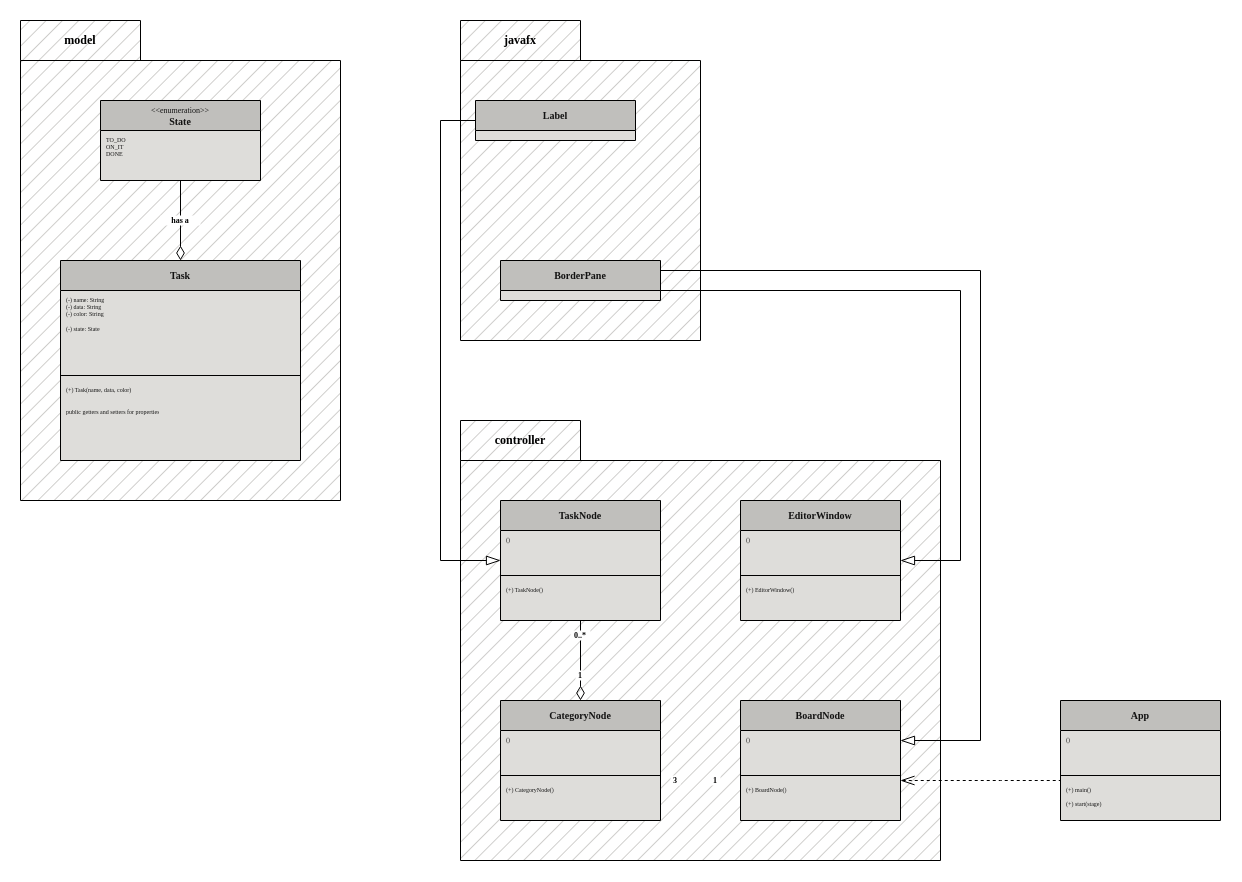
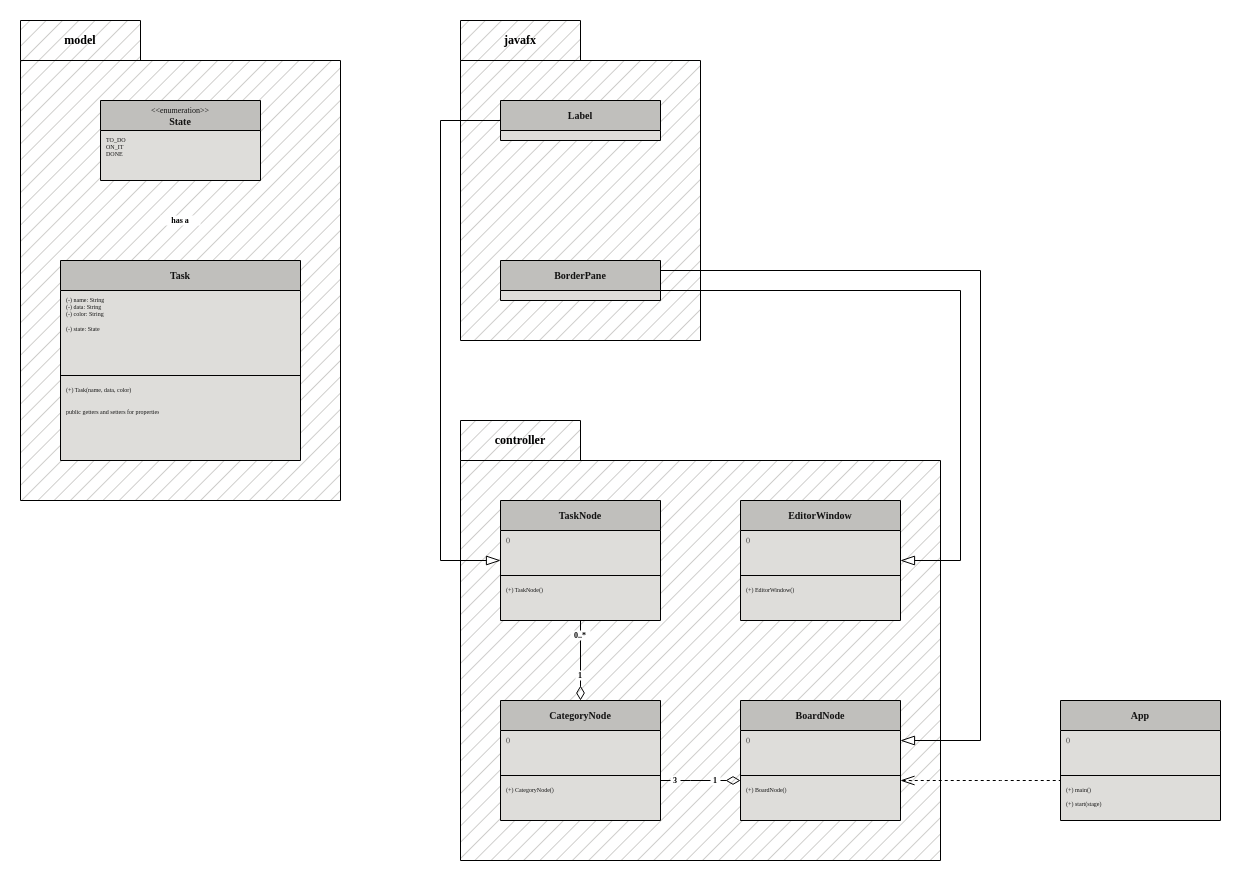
(556, 121) -> (581, 121)
(181, 198) -> none
none -> (696, 781)
